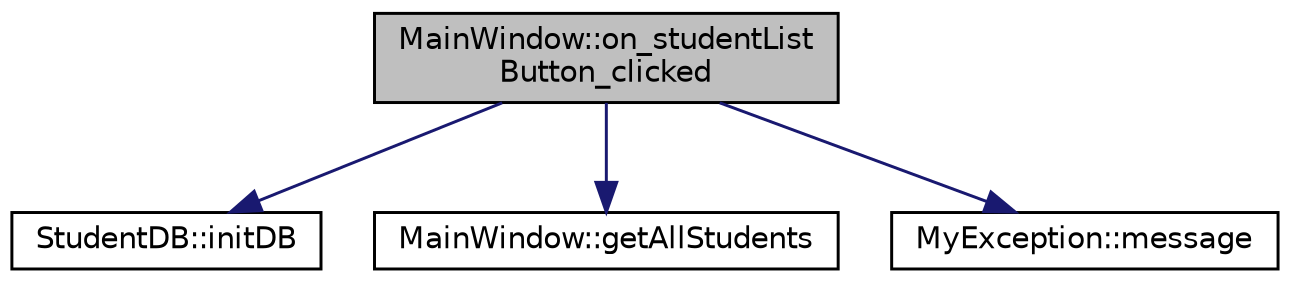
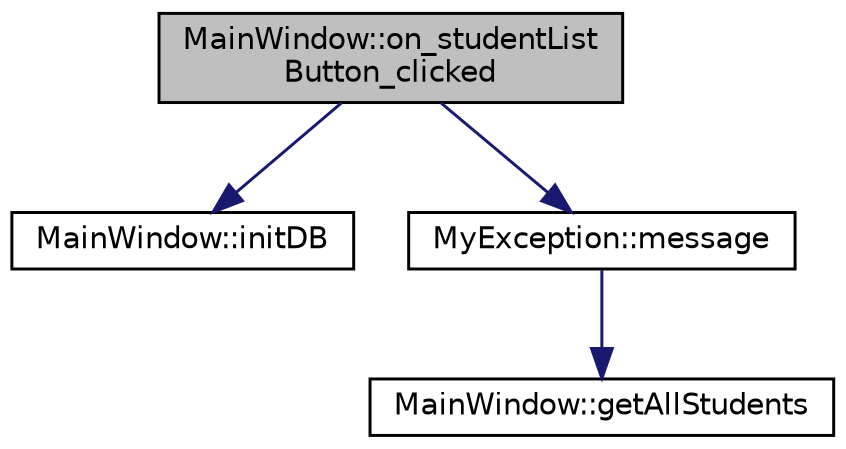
(606, 142) -> (602, 309)
(166, 241) -> (183, 241)
